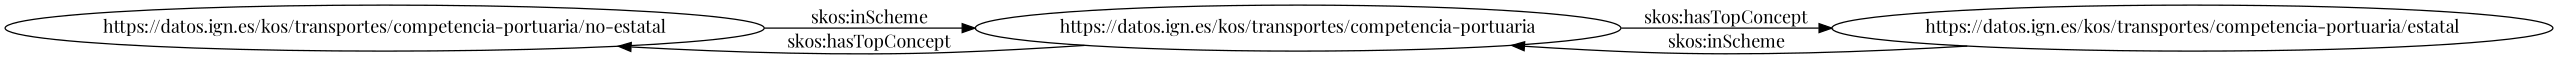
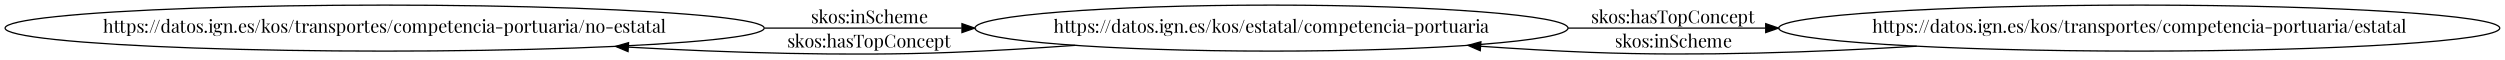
(1298, 28) -> (1271, 28)
